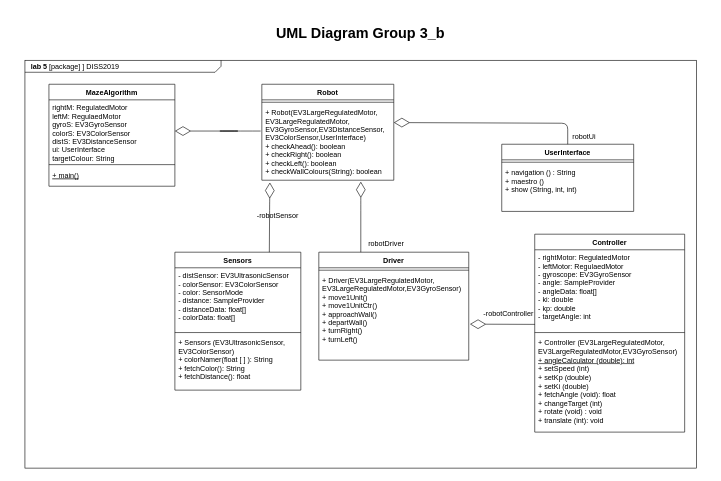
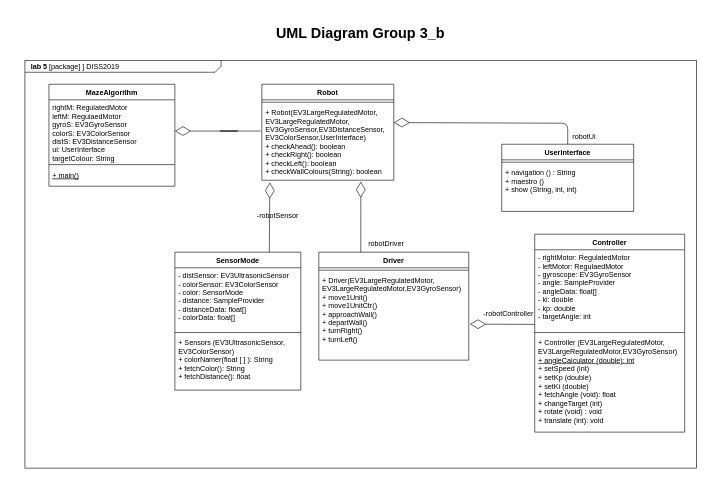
(238, 260) -> (238, 260)
